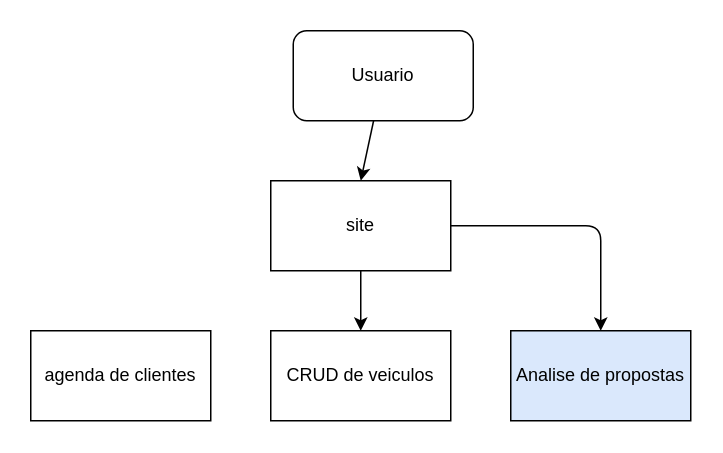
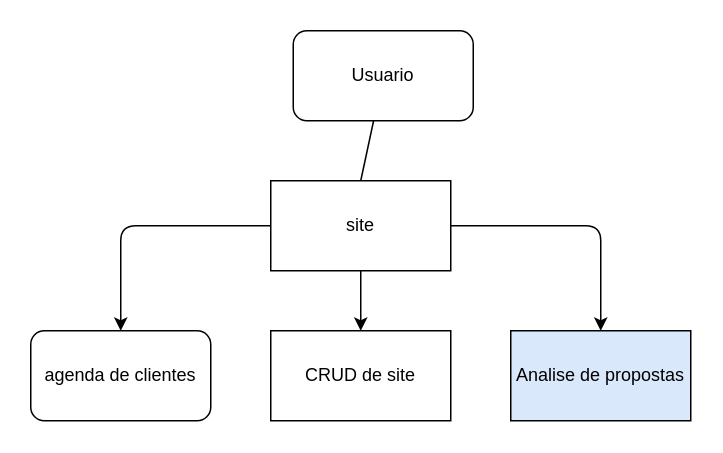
(363, 169) -> (362, 174)
none -> (154, 226)
(121, 376) -> (121, 376)
(361, 376) -> (361, 376)
